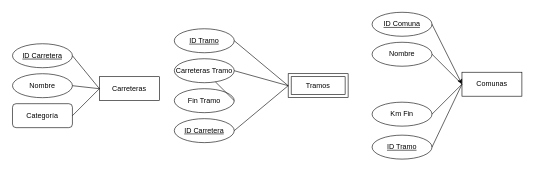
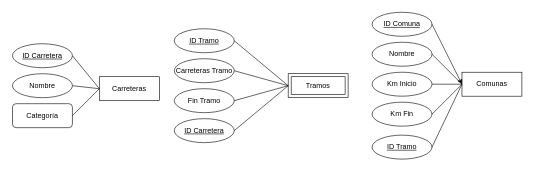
none -> (402, 84)
none -> (446, 84)
(225, 91) -> (257, 94)
